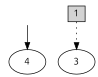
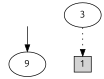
(77, 32) -> (83, 38)
(27, 62) -> (27, 64)
